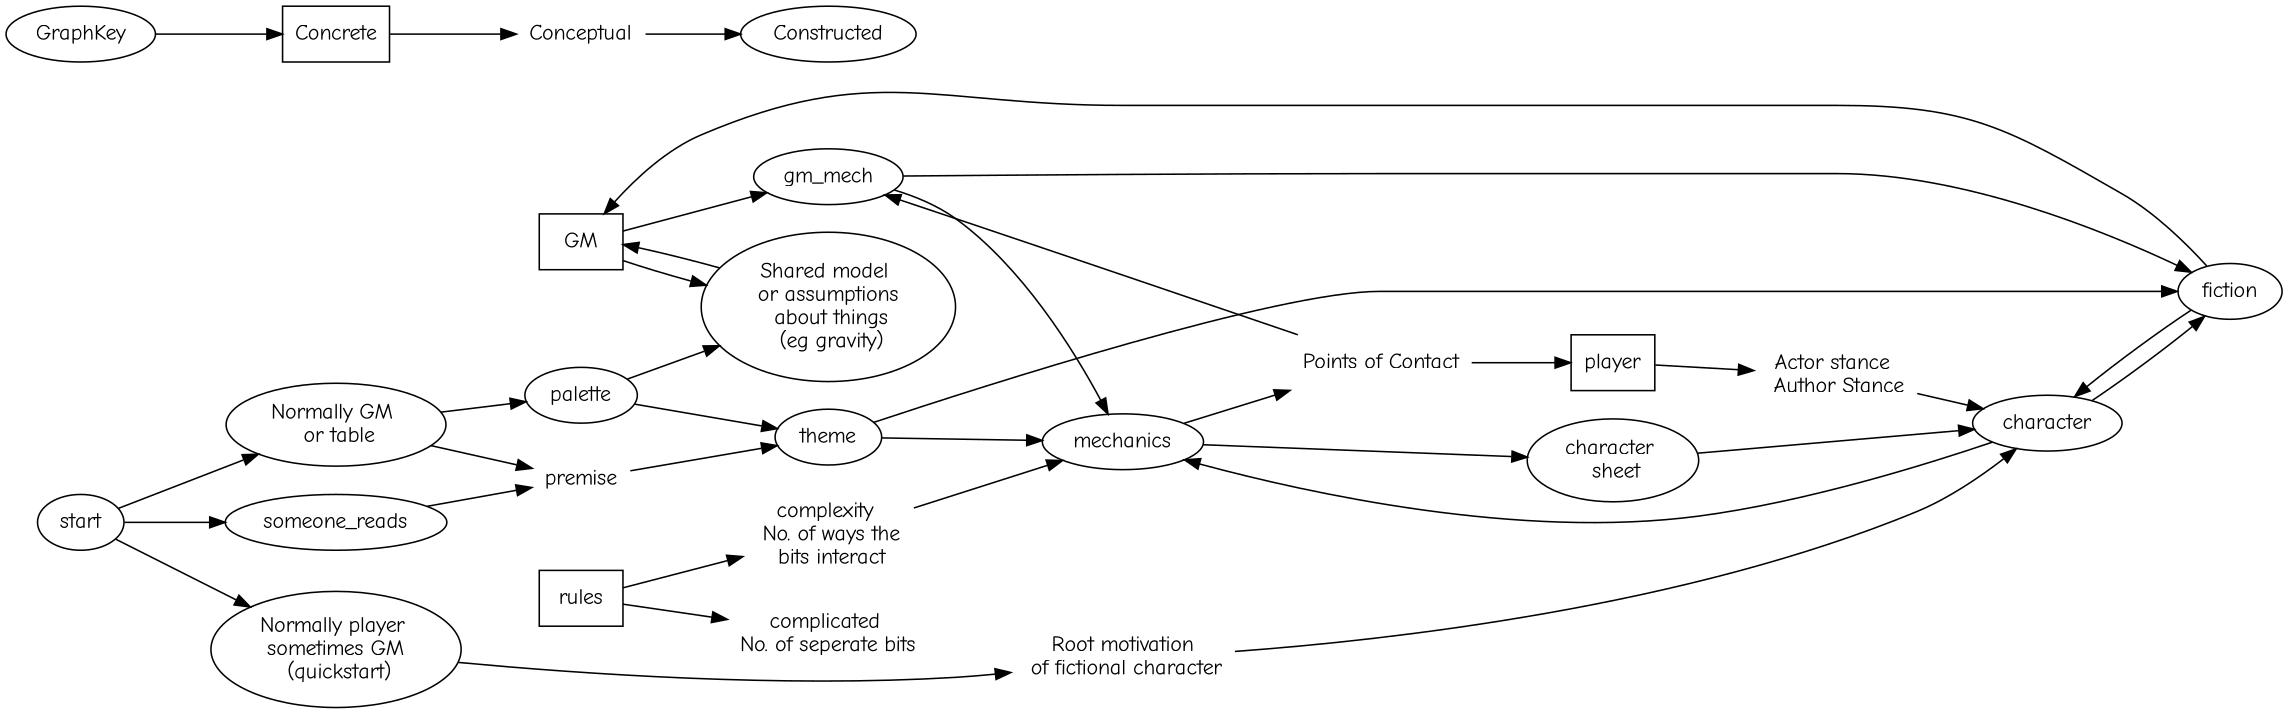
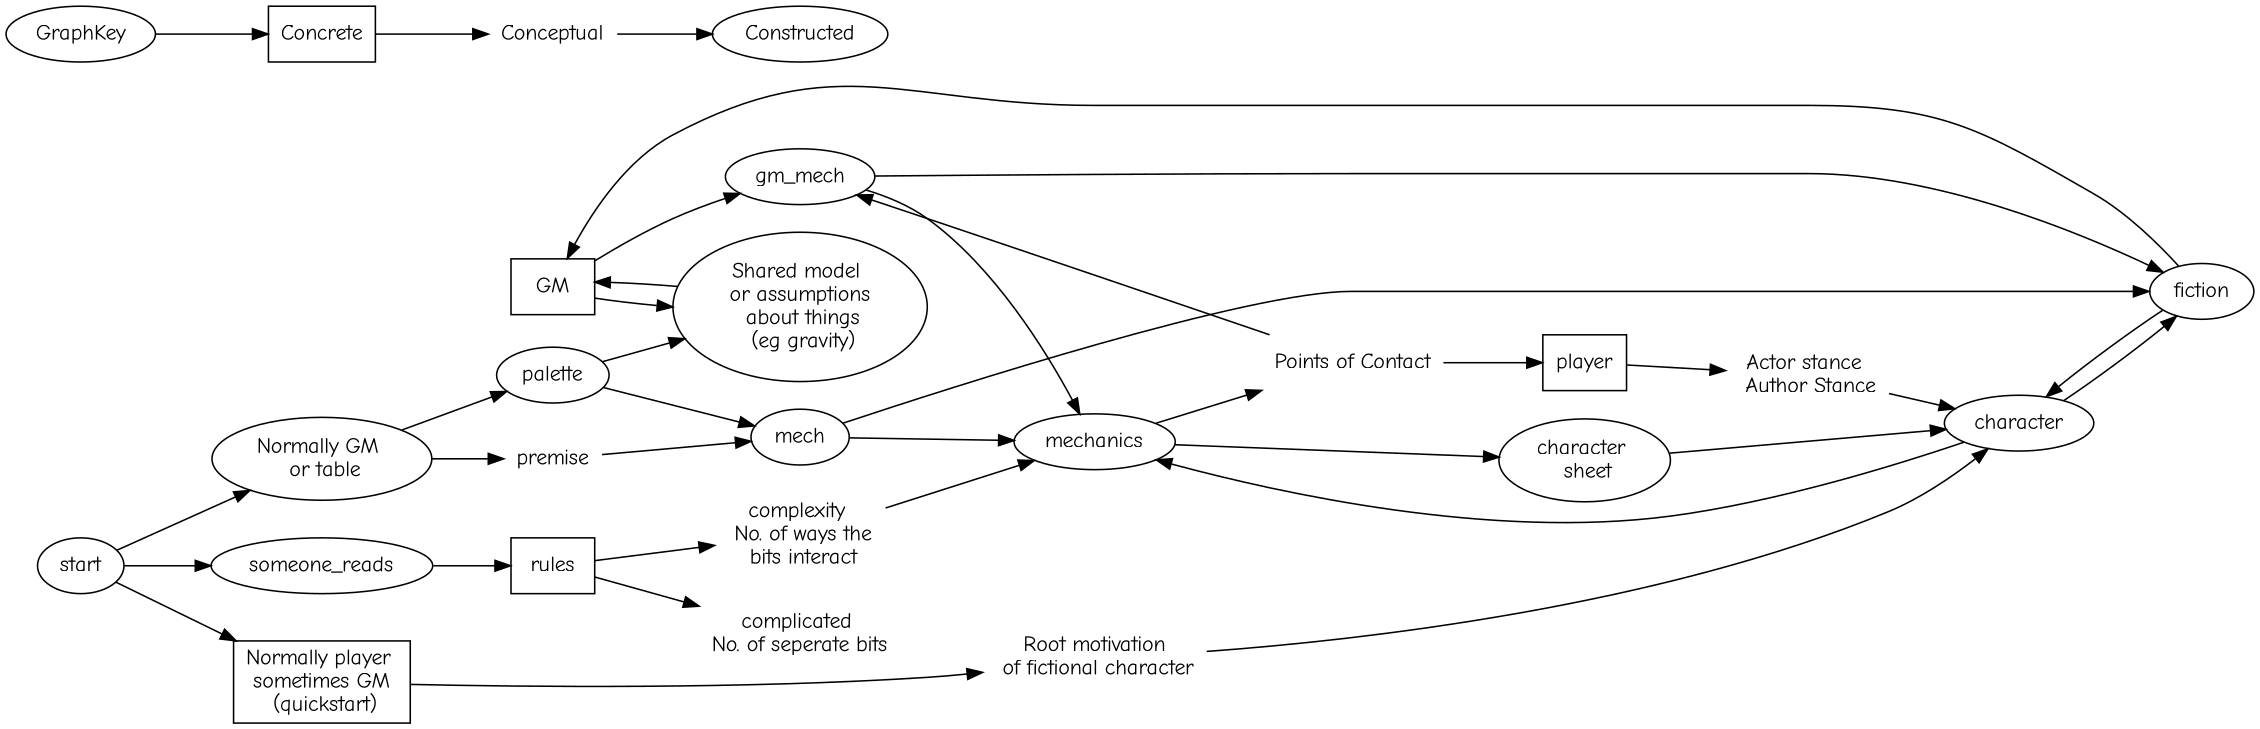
(828, 437) -> (800, 437)
(472, 498) -> (464, 566)
(336, 649) -> (322, 682)
